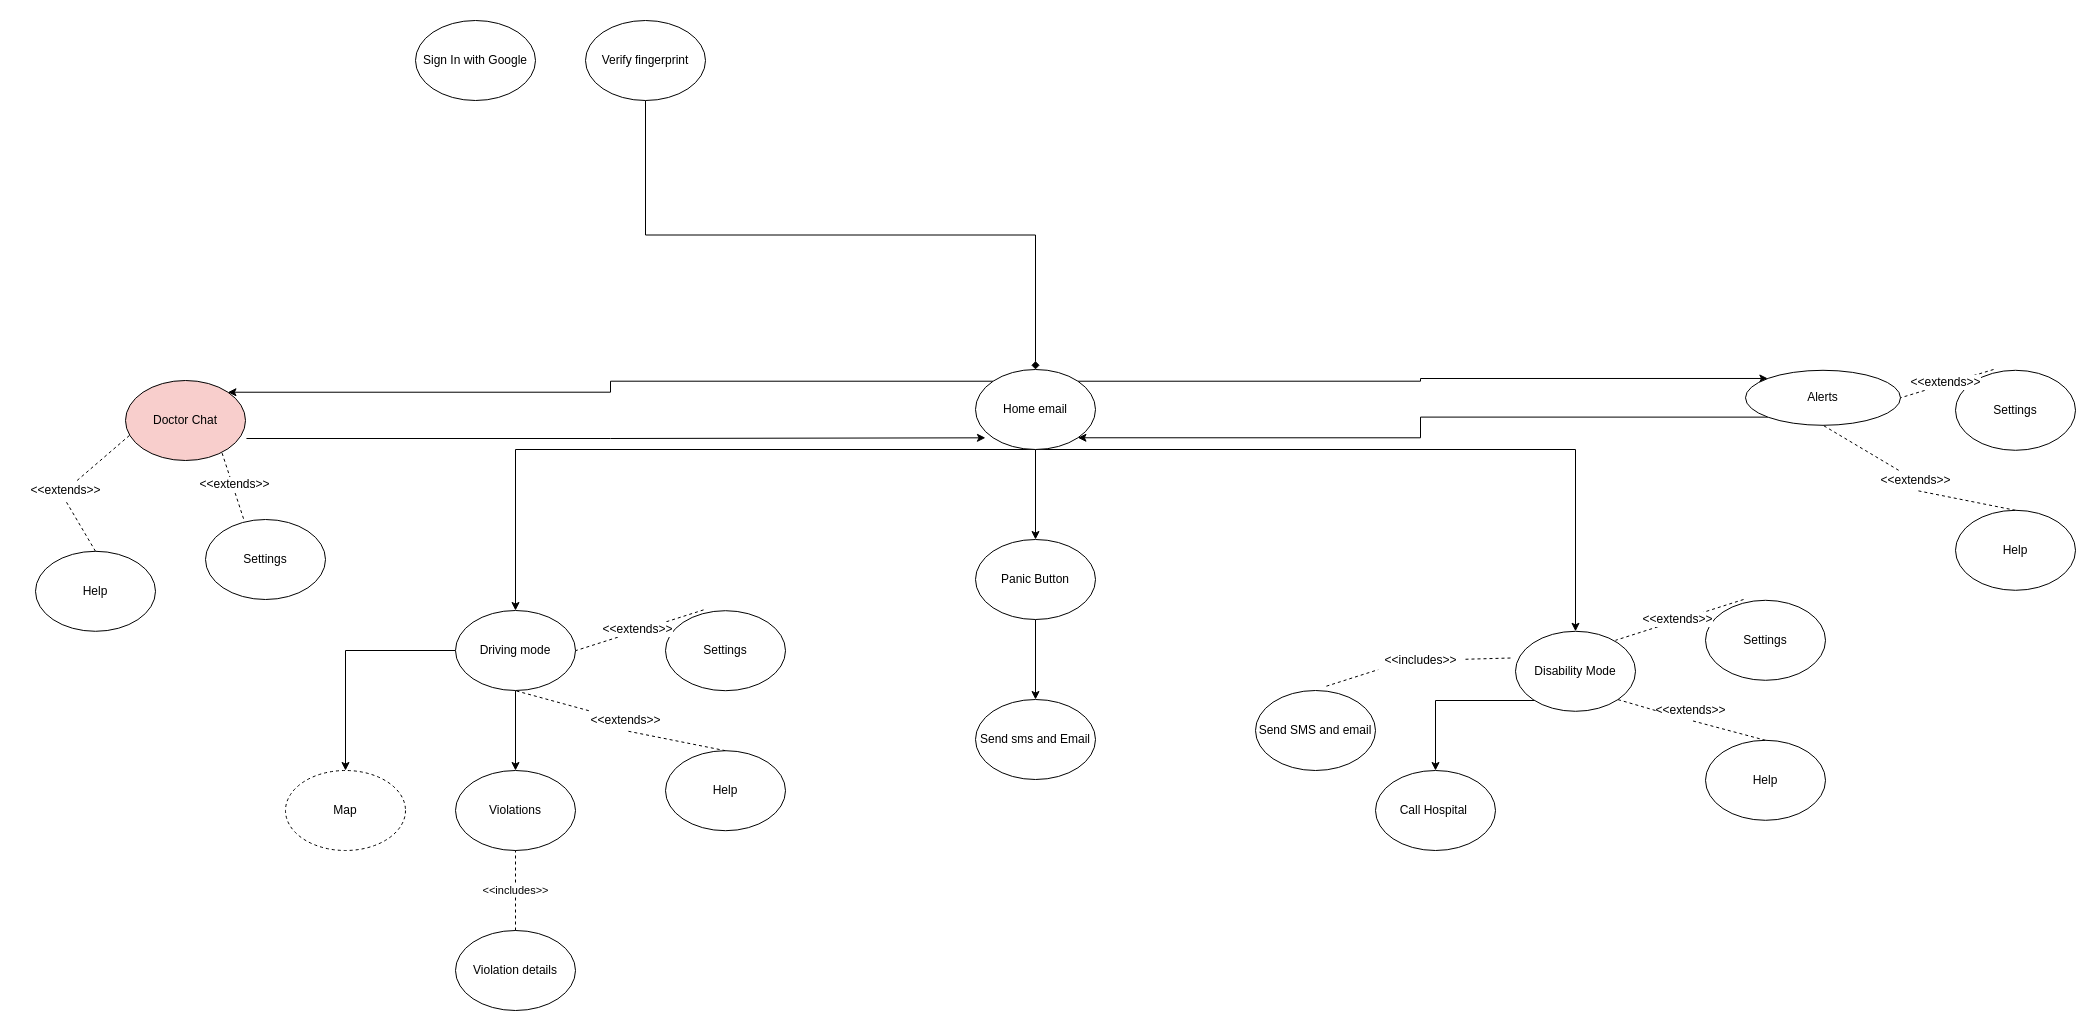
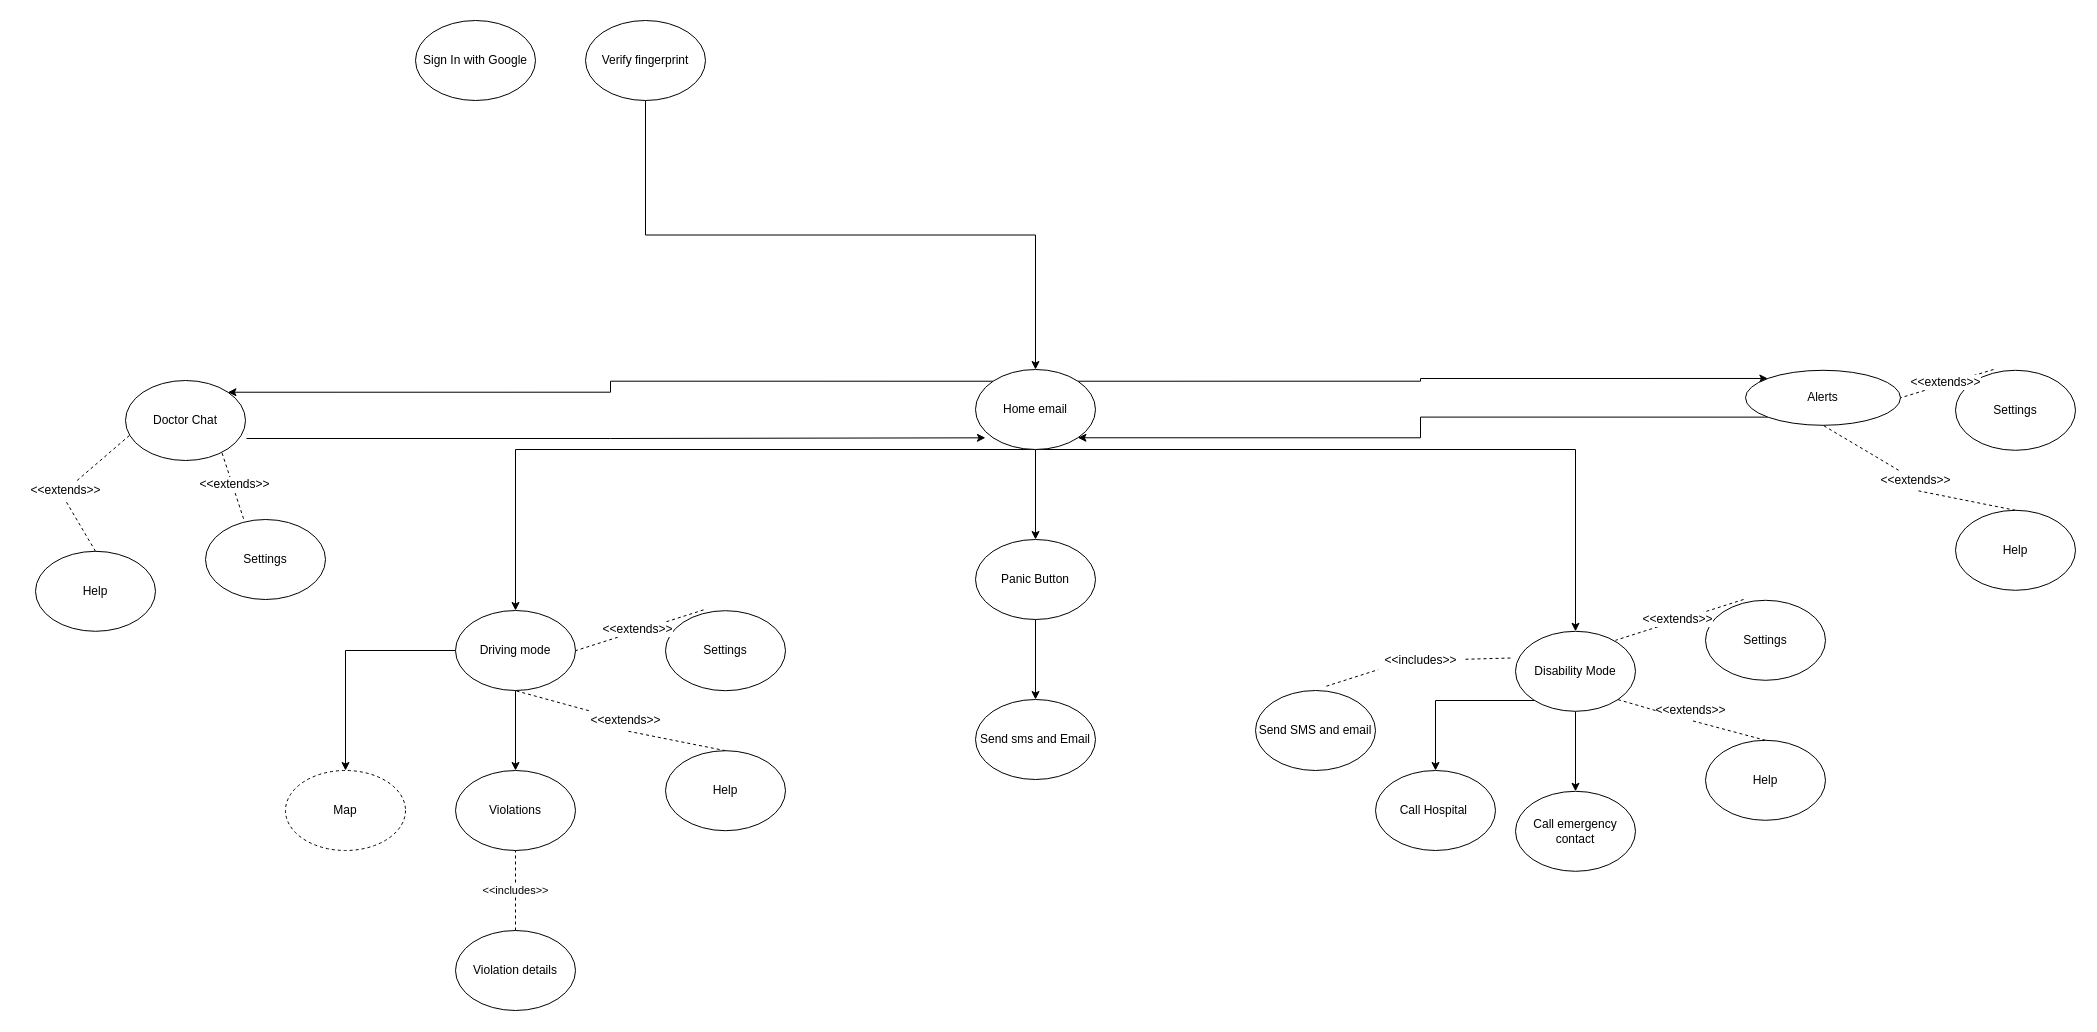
(1036, 360) -> (1036, 361)
(186, 421) -> (186, 421)
none -> (1576, 748)
none -> (1576, 831)
